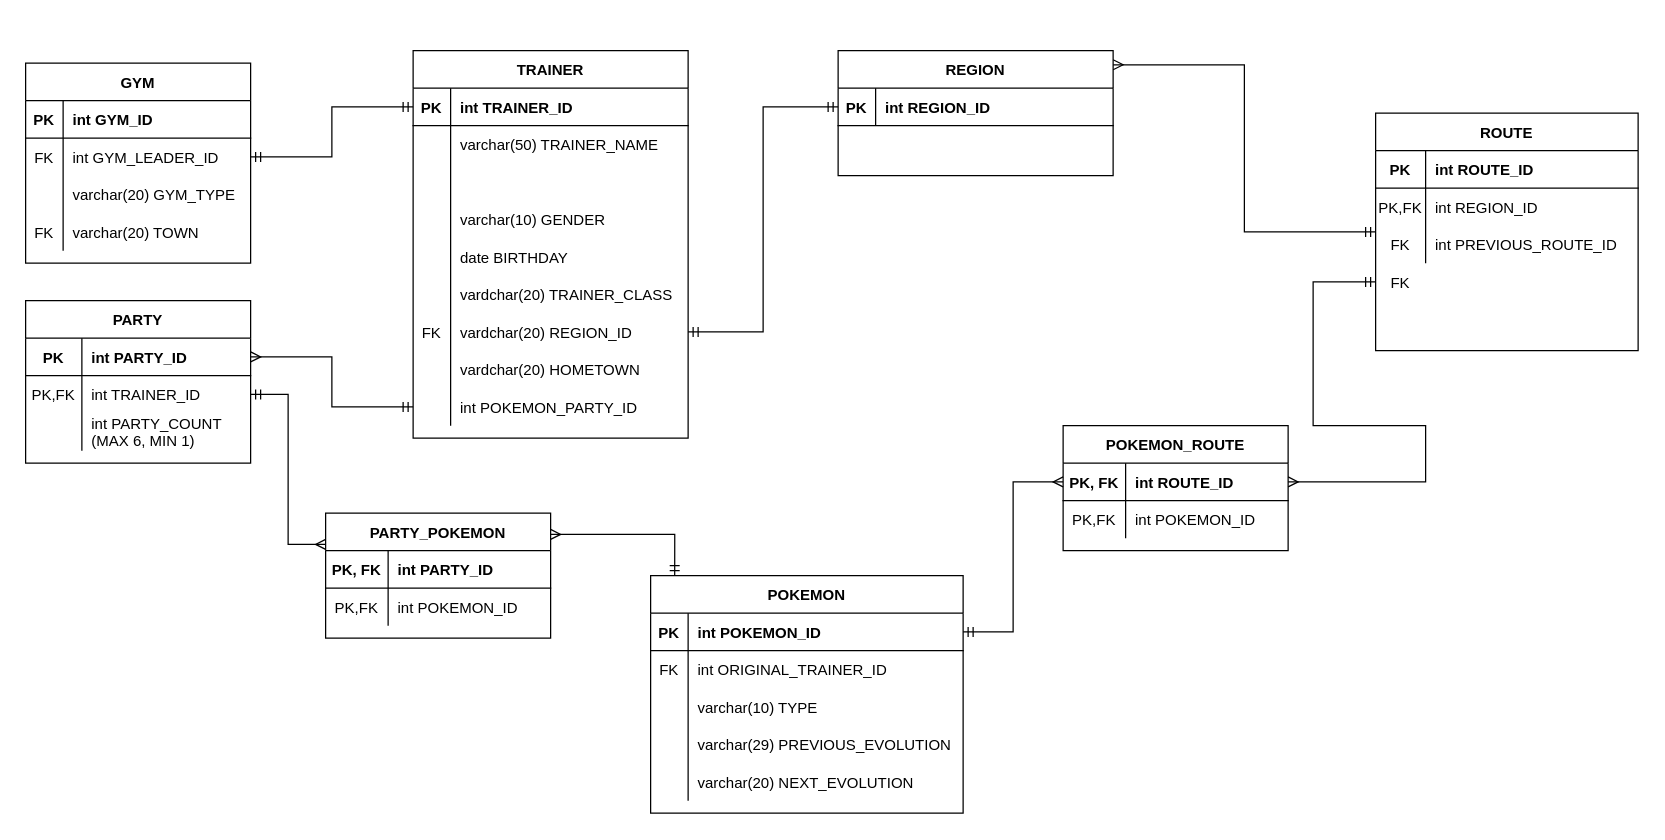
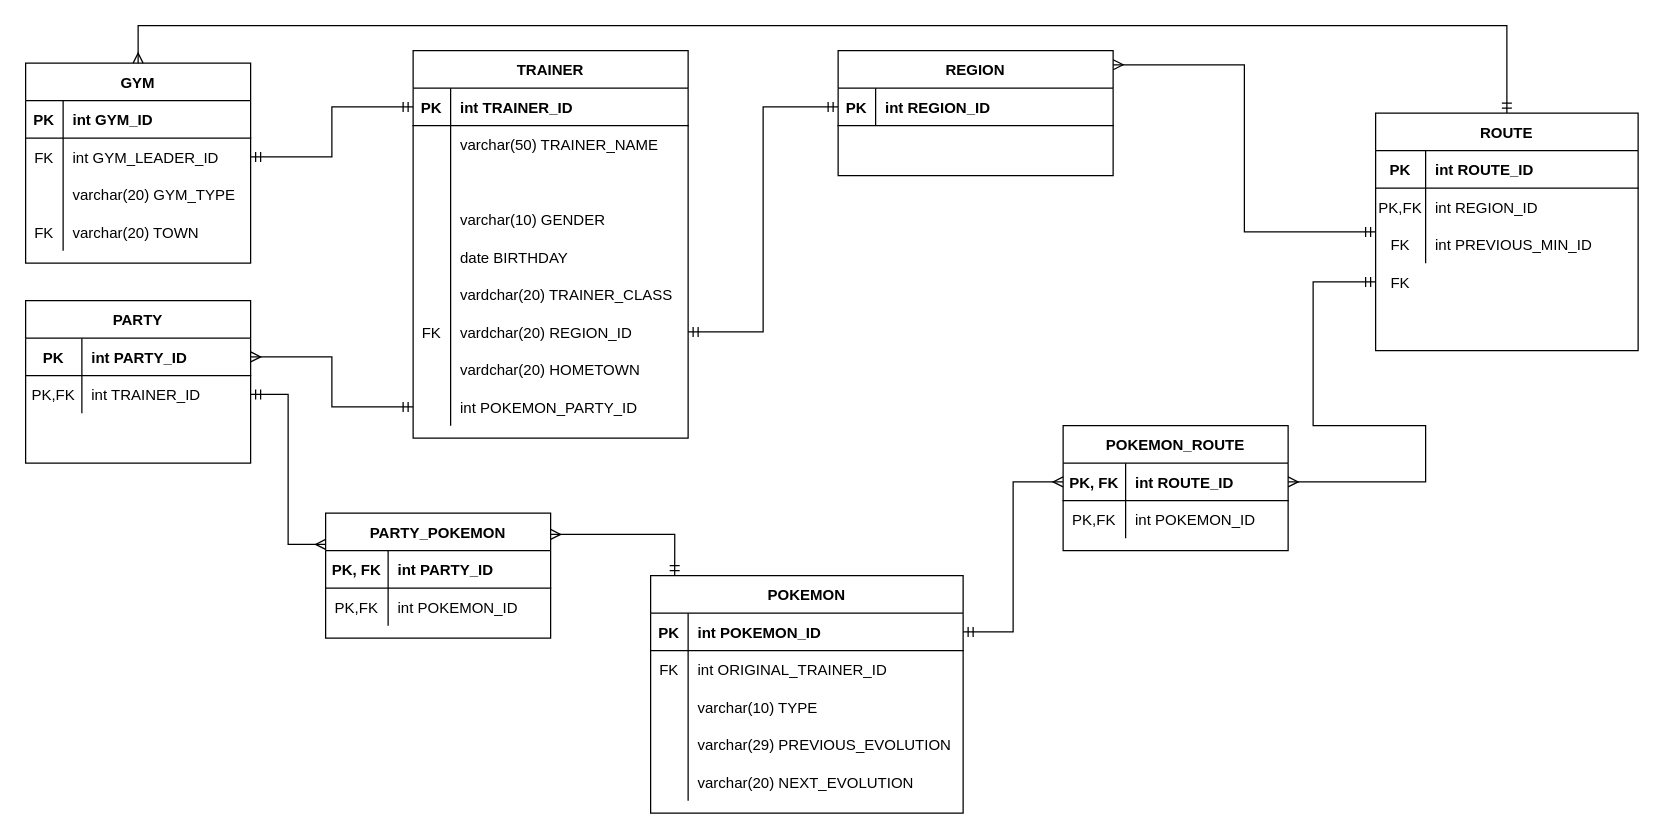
none -> (848, 26)
(1519, 245) -> (1511, 245)
(166, 432) -> none
